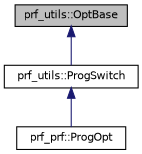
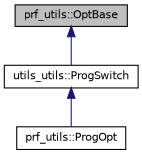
(71, 77) -> (71, 77)
(71, 138) -> (71, 138)
